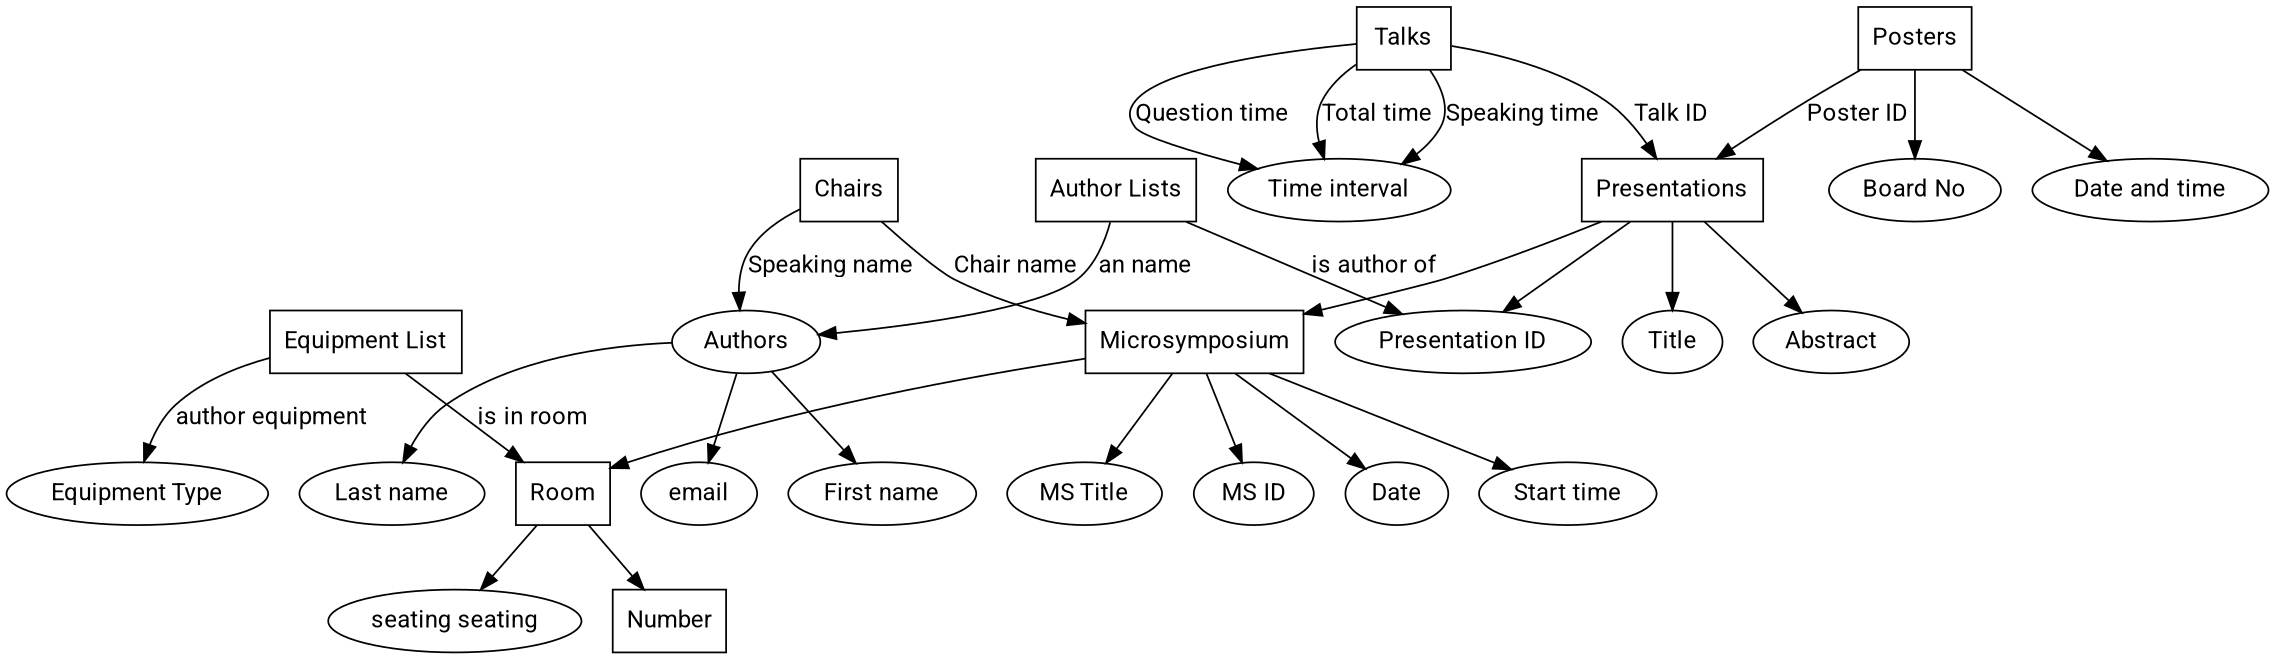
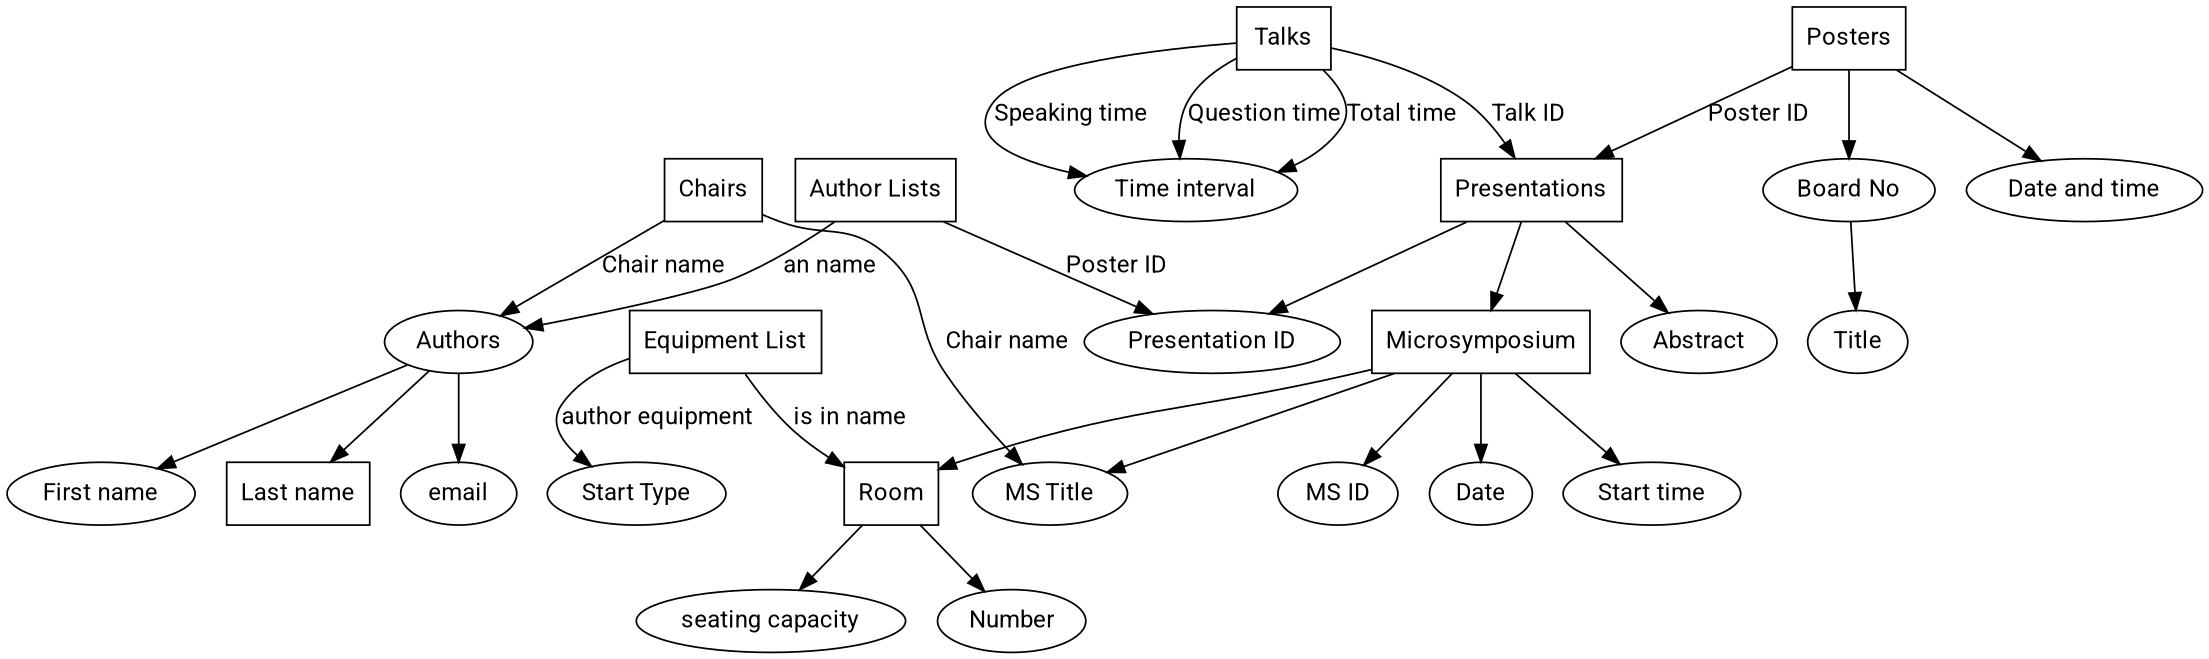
(1672, 257) -> (1853, 257)
(831, 266) -> (664, 266)
(1374, 266) -> (1116, 266)
(967, 285) -> (916, 297)
(533, 418) -> (850, 418)
(137, 494) -> (637, 494)
(392, 494) -> (298, 494)
(455, 621) -> (771, 621)
(669, 621) -> (1012, 621)
